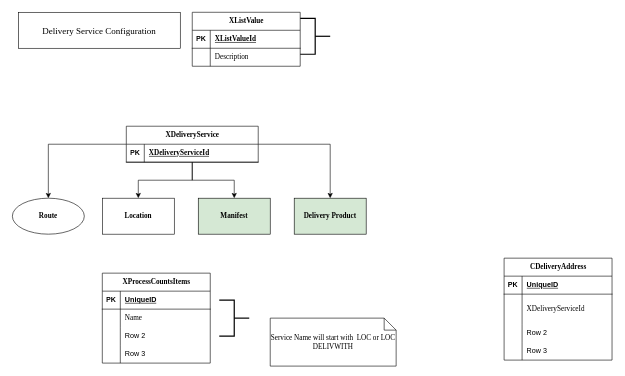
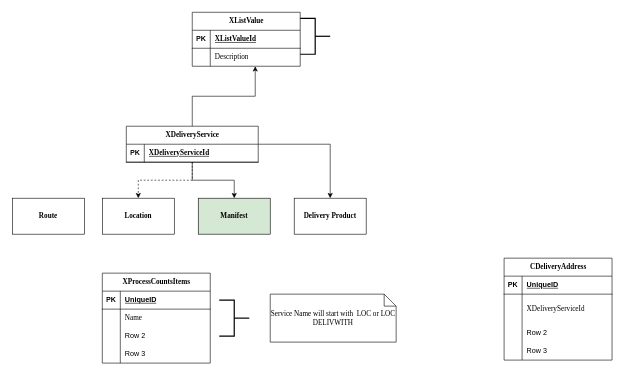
(99, 30) -> none
(48, 144) -> (192, 96)
(157, 180) -> (157, 180)
(48, 216) -> (48, 216)
(330, 216) -> (330, 216)
(333, 342) -> (333, 318)
